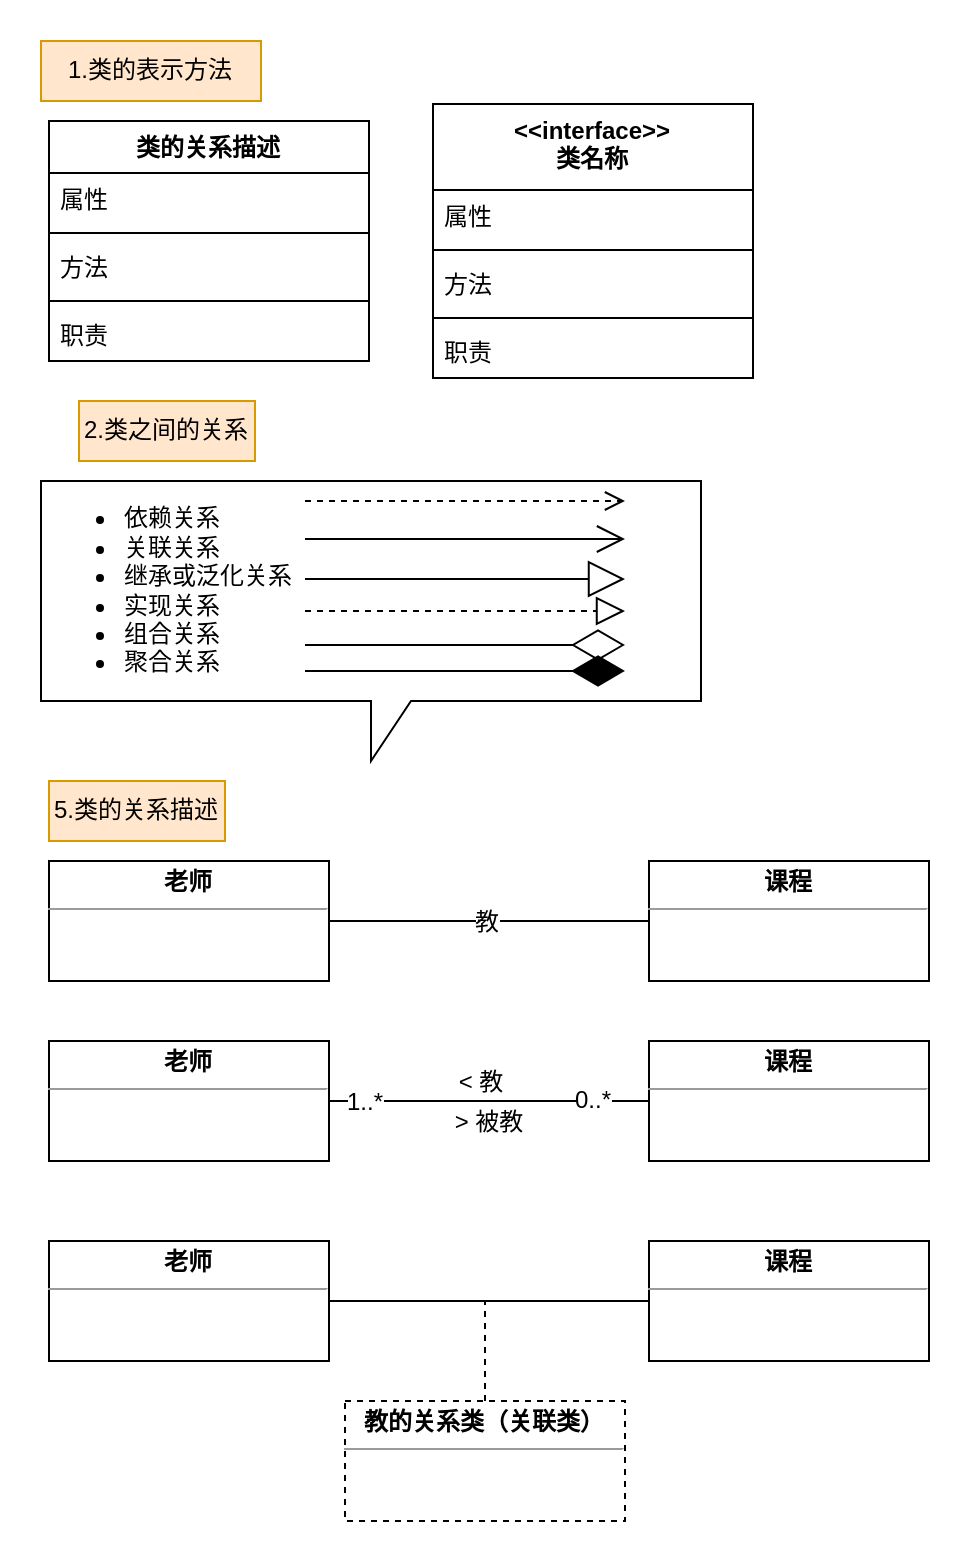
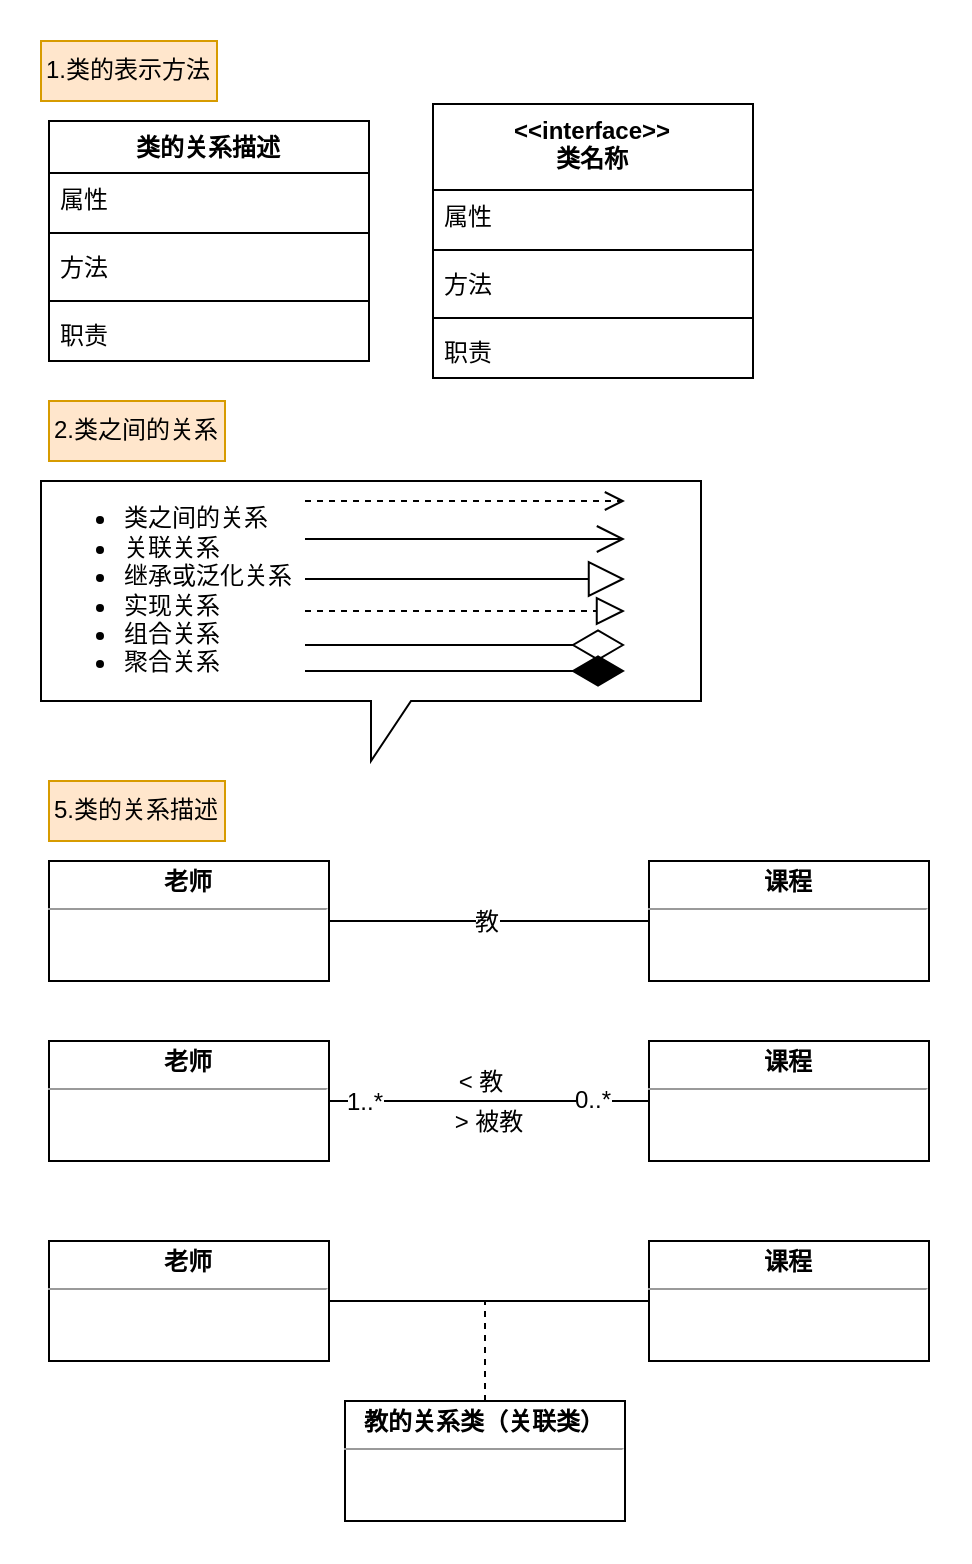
(151, 71) -> (129, 71)
(167, 431) -> (137, 431)
(129, 591) -> (129, 591)
(485, 1461) -> (485, 1461)
